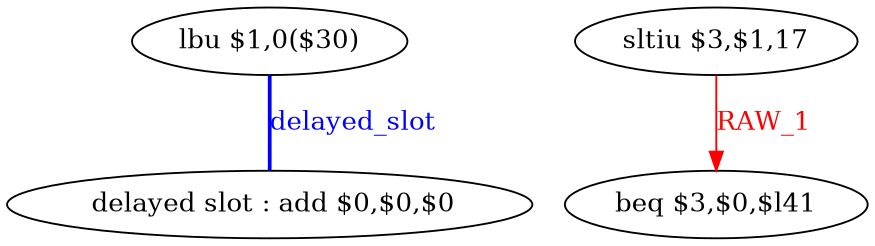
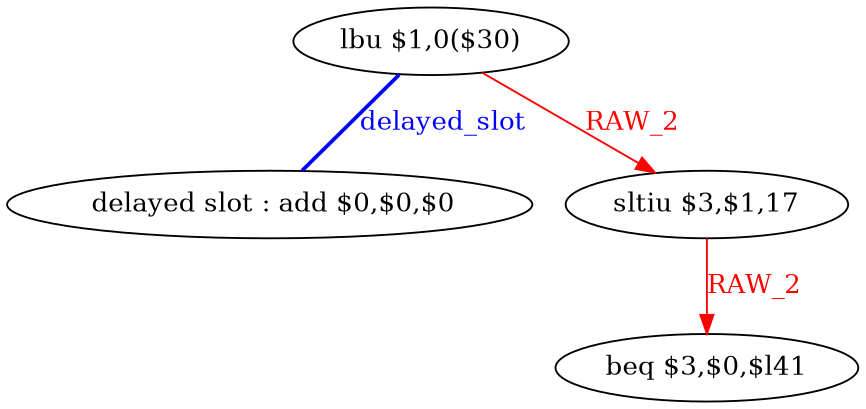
none -> (560, 118)
(764, 123) -> (755, 286)
